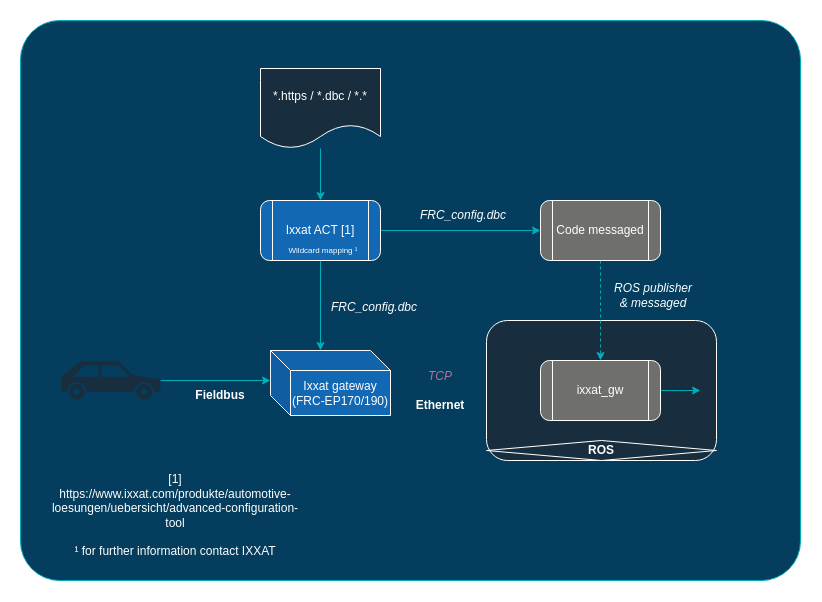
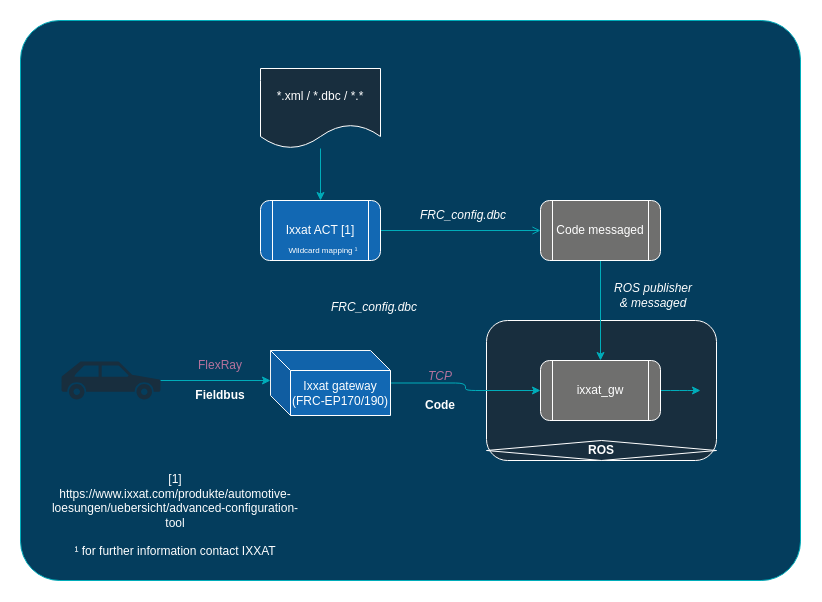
(321, 97) -> (321, 97)
(532, 231) -> (534, 231)
(321, 302) -> none
(601, 306) -> (601, 306)
none -> (221, 366)
none -> (486, 391)
(441, 406) -> (441, 406)
